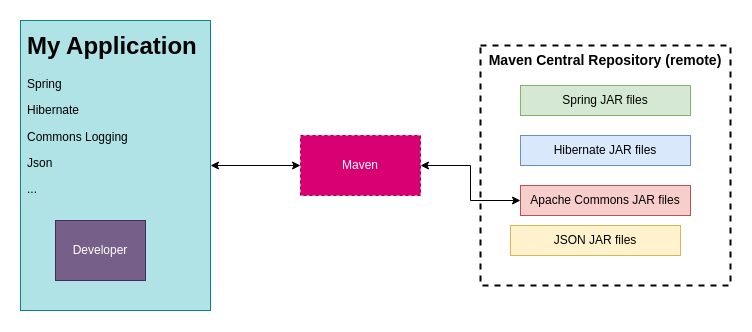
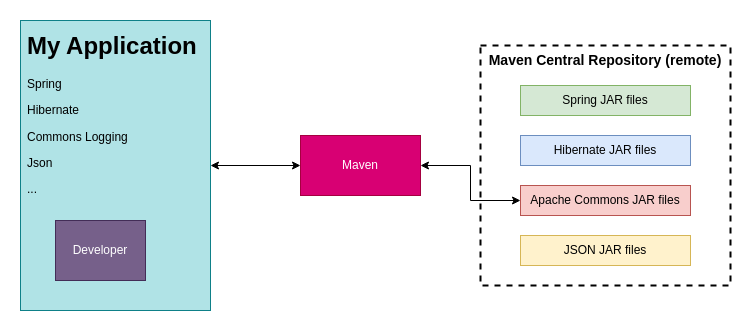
(361, 166) -> (361, 166)
(596, 241) -> (606, 251)
